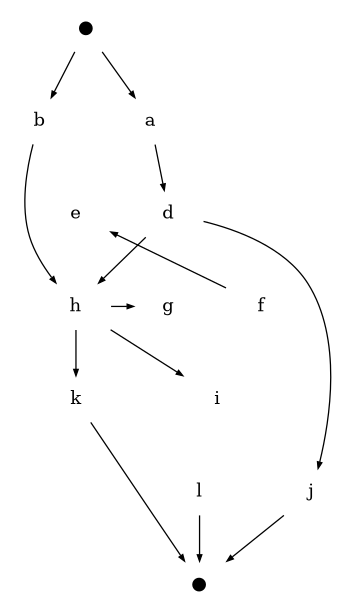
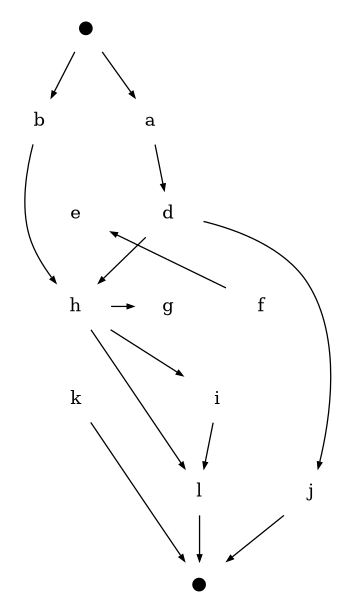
(76, 350) -> (136, 396)
none -> (209, 442)
